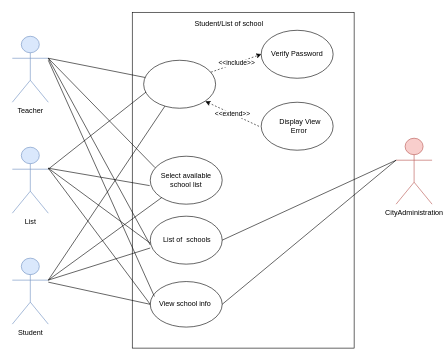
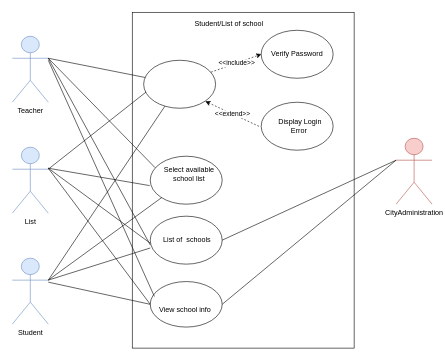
(300, 126) -> (300, 126)
(186, 180) -> (189, 174)
(186, 304) -> (186, 310)
